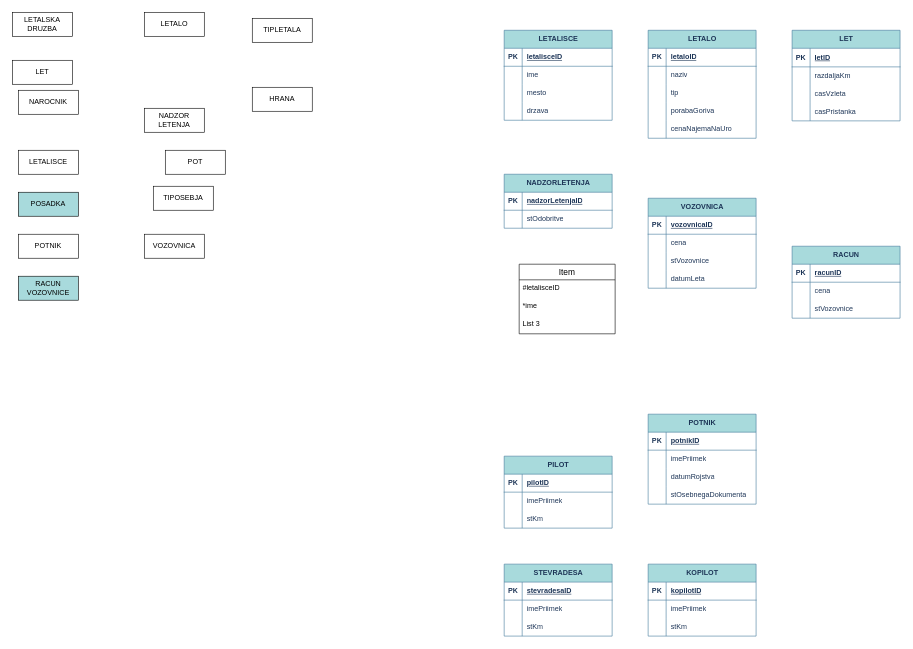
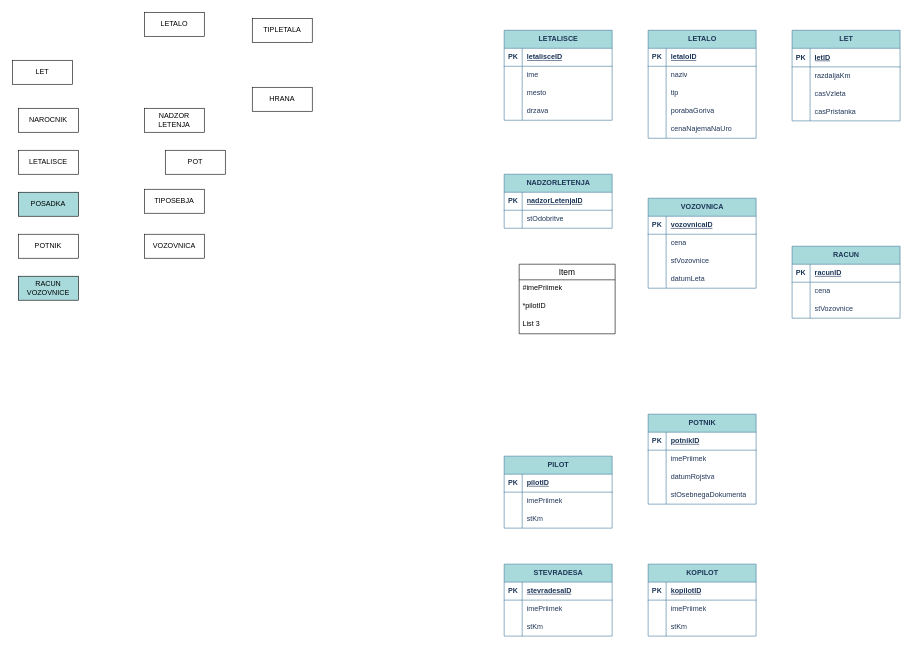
(42, 24) -> none
(48, 102) -> (48, 120)
(183, 198) -> (174, 201)
(544, 288) -> (542, 288)
(530, 306) -> (537, 306)
